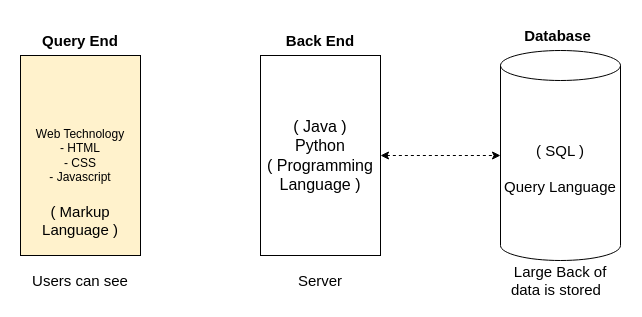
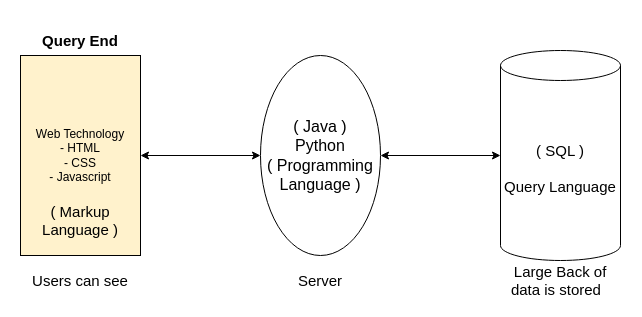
(558, 36) -> none
(321, 41) -> none
none -> (200, 156)
(321, 156) -> (321, 156)
(441, 156) -> (441, 156)
